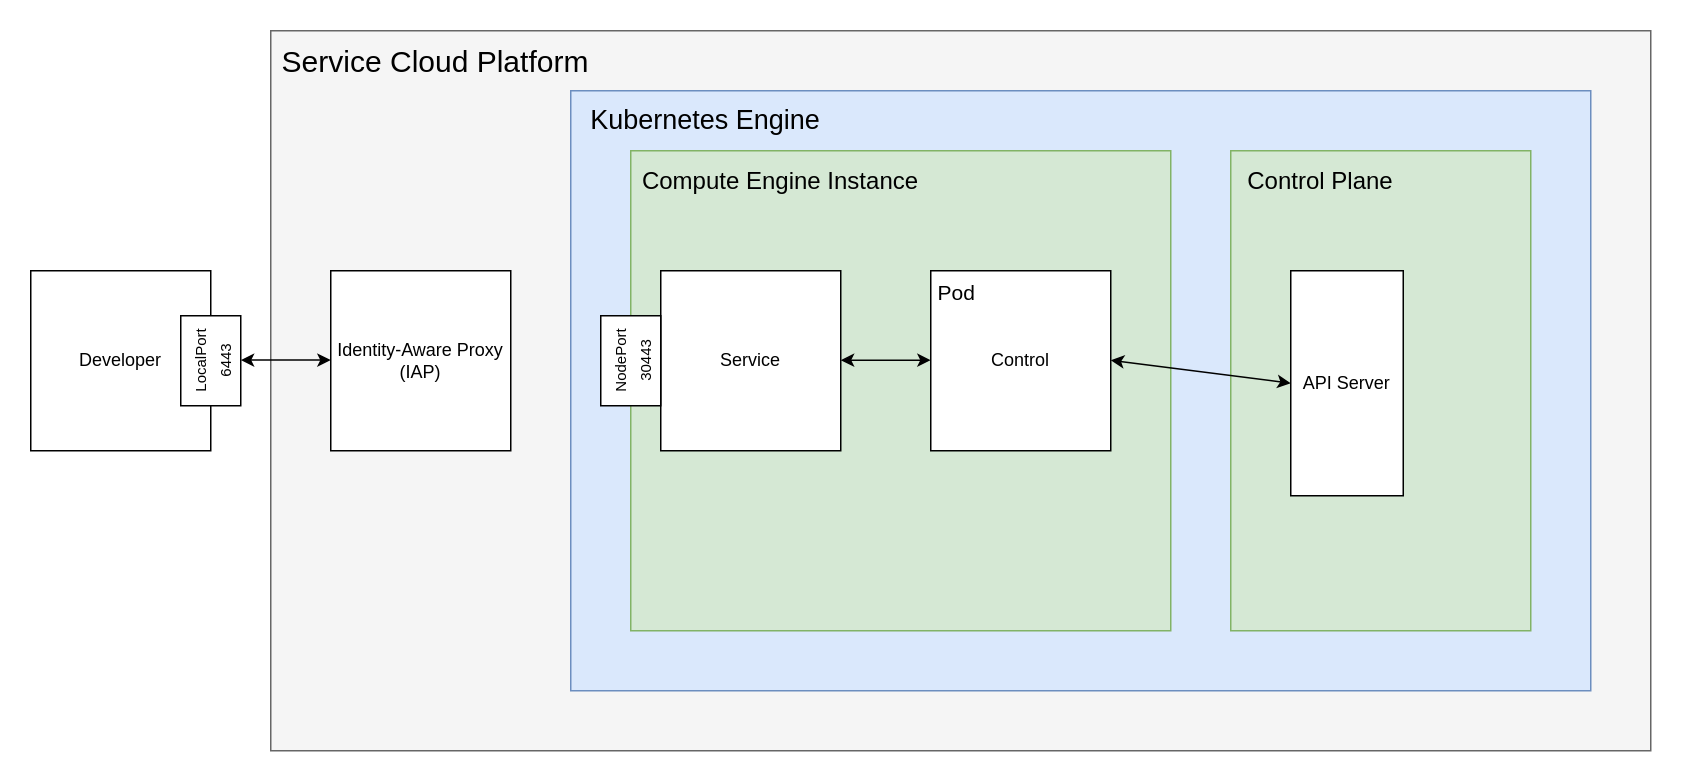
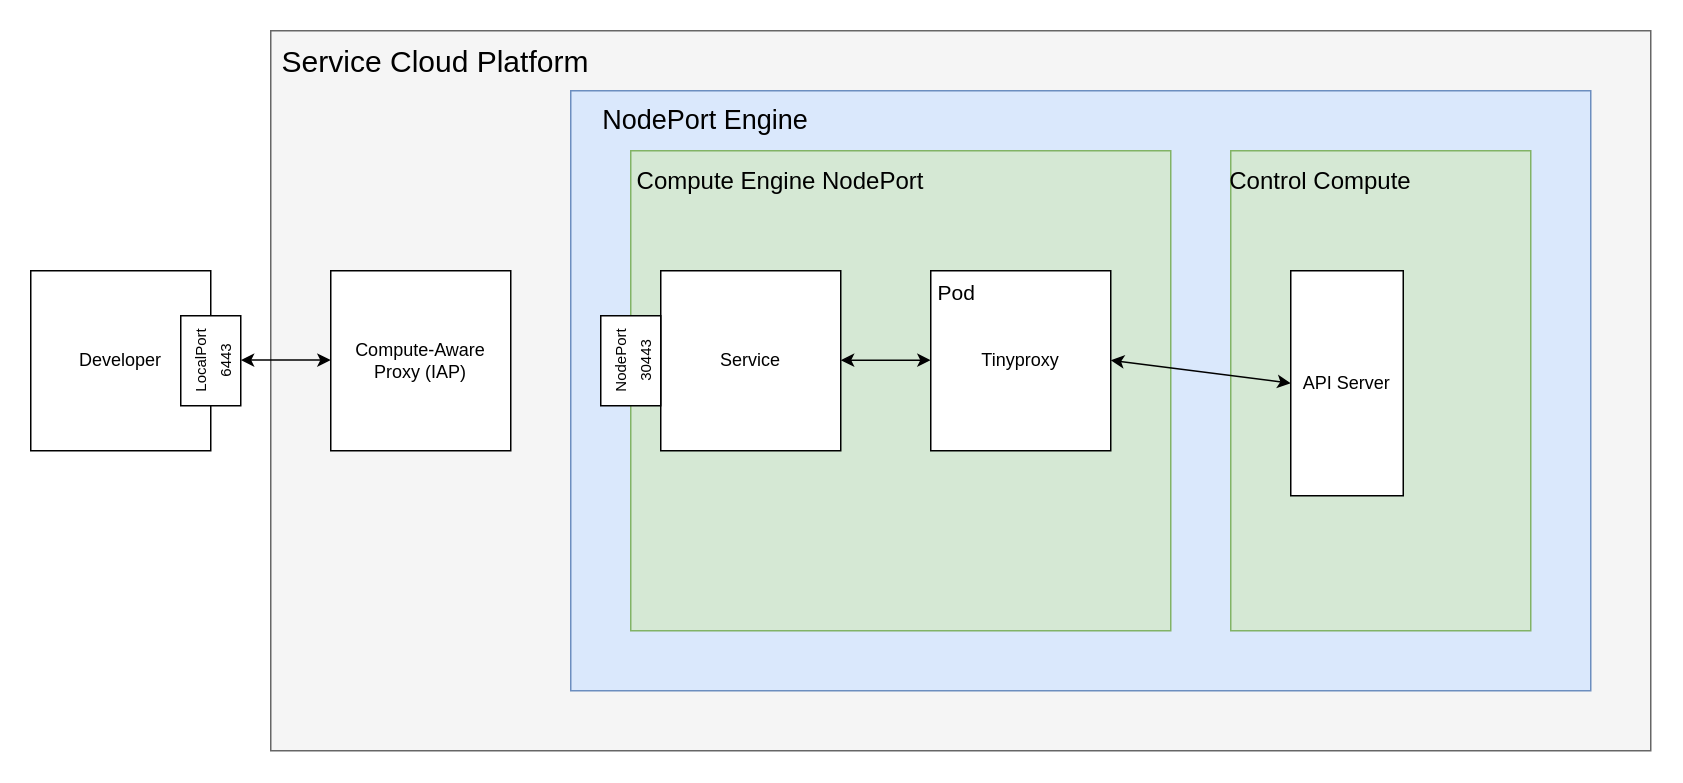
(706, 121) -> (706, 121)
(781, 181) -> (781, 181)
(1321, 181) -> (1321, 181)
(421, 361) -> (421, 361)
(1021, 361) -> (1021, 361)
